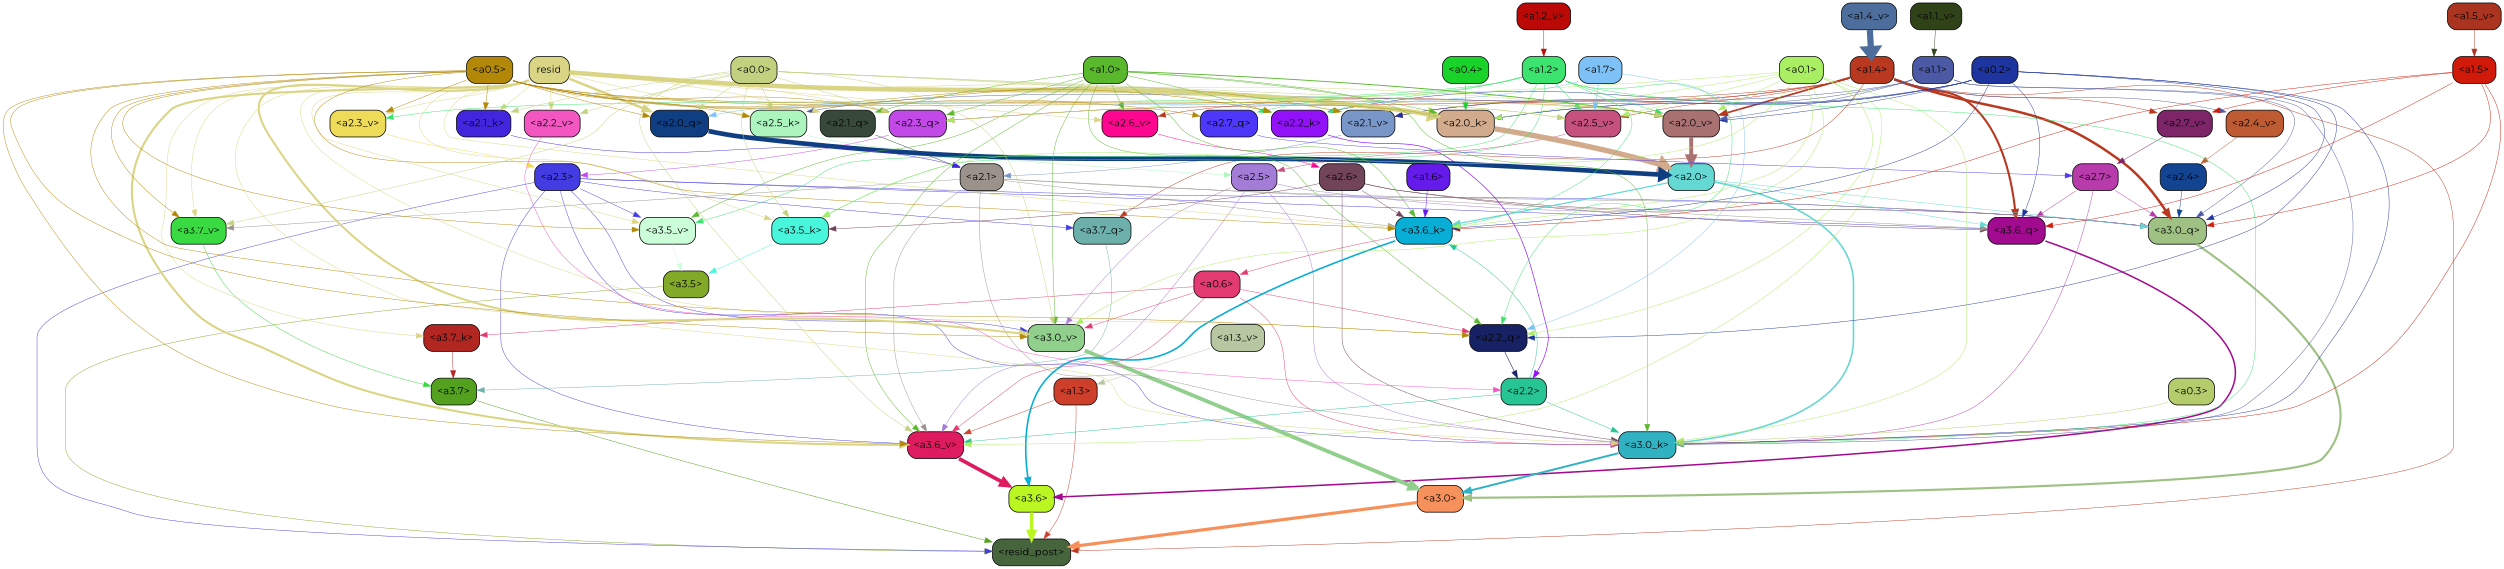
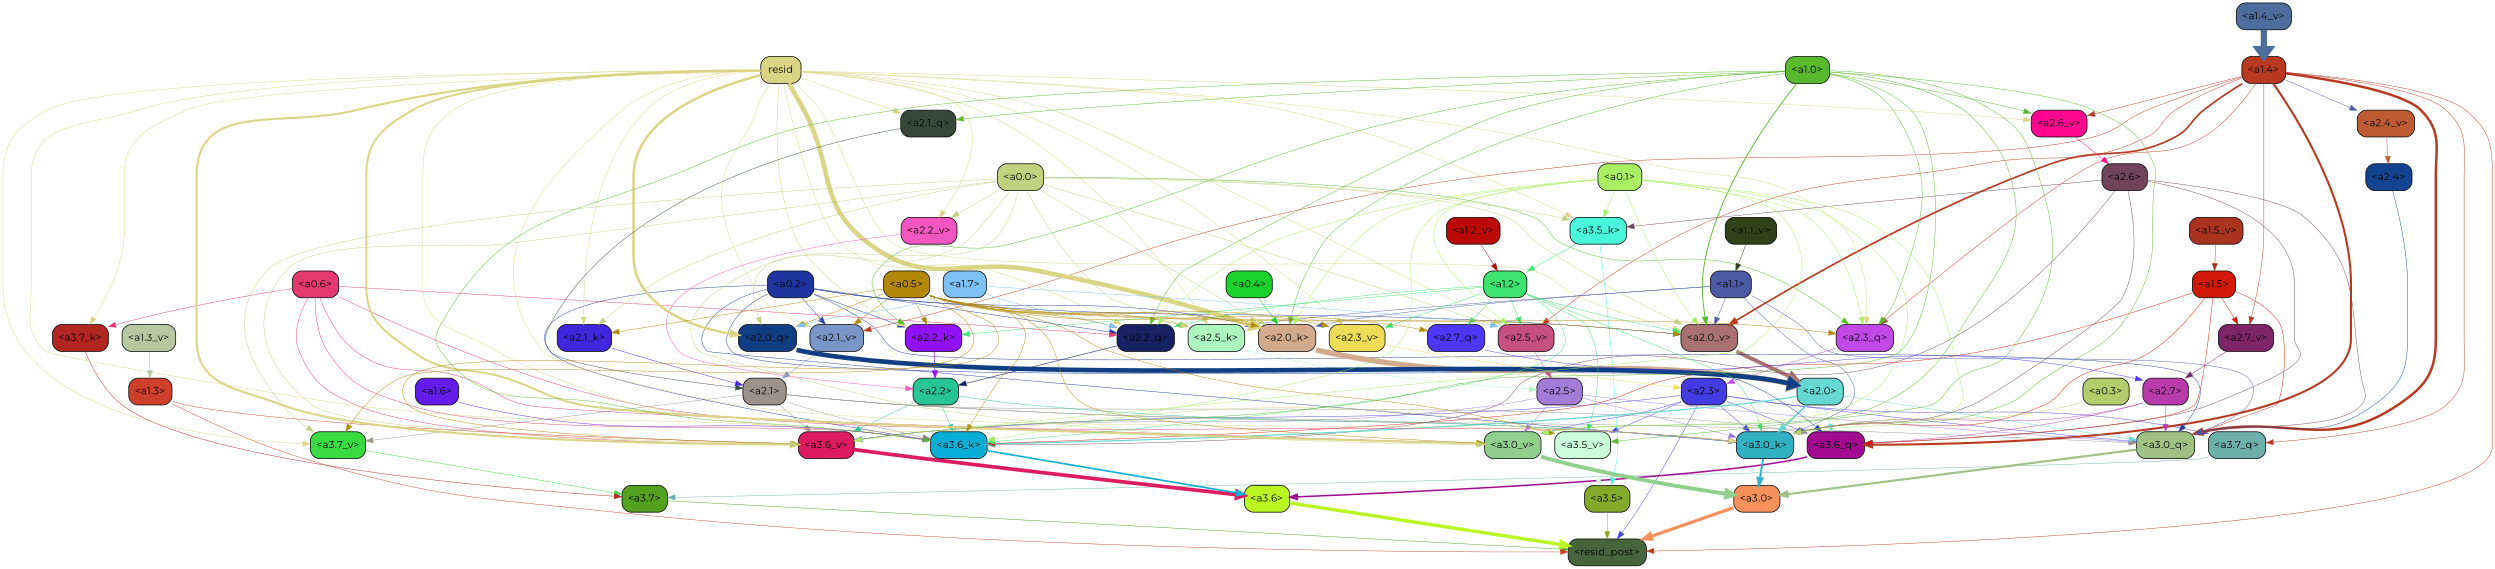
(830, 94) -> (1538, 220)
(1203, 160) -> (1551, 258)
(1302, 257) -> (588, 426)
